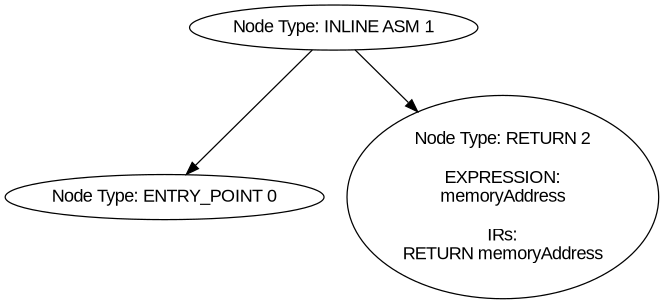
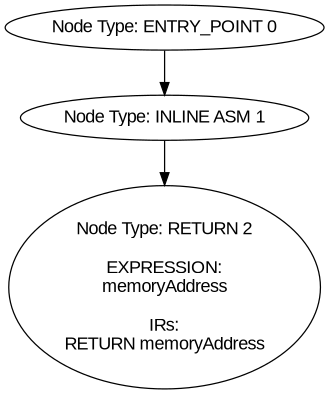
(254, 108) -> (165, 67)
